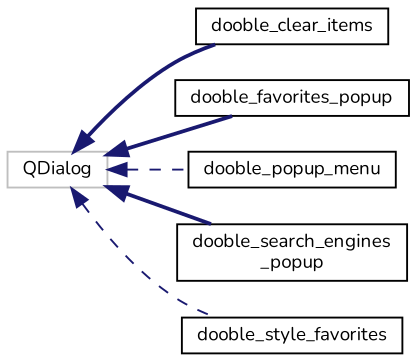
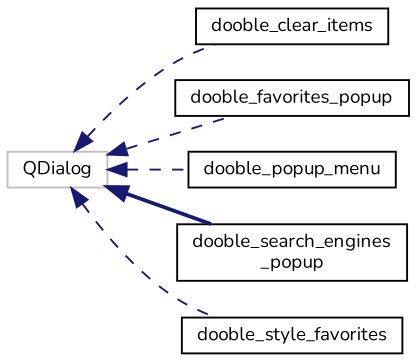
(146, 82) -> (146, 82)
(179, 132) -> (179, 132)
